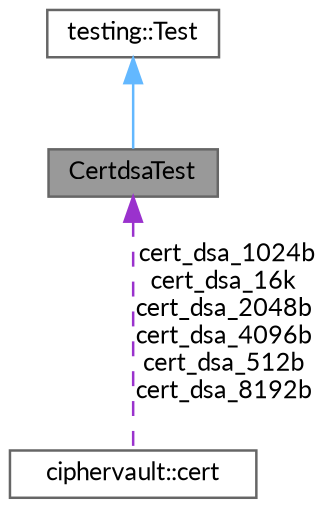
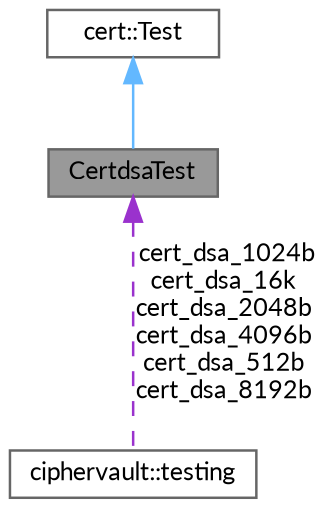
(133, 34) -> (133, 34)
(133, 474) -> (133, 474)
